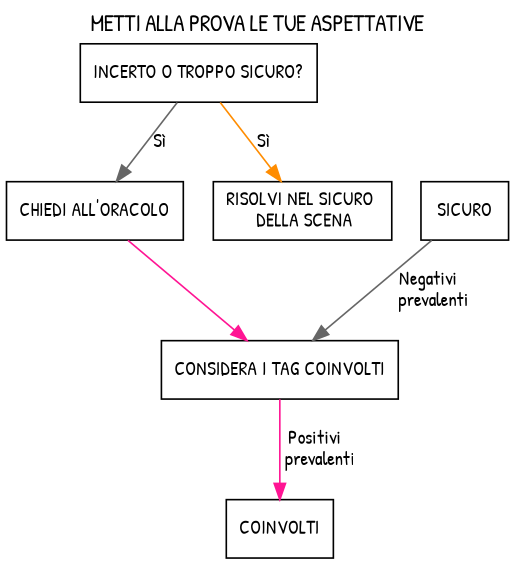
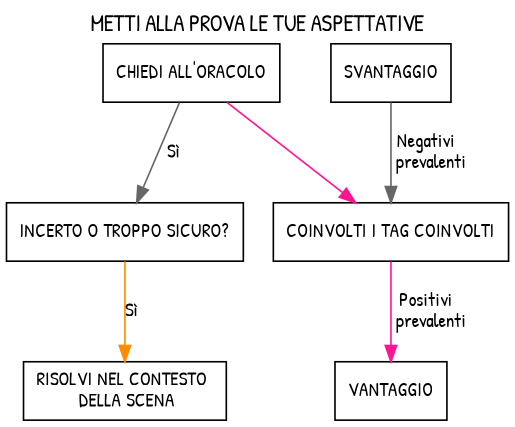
(152, 135) -> (161, 145)
(303, 211) -> (125, 391)
(465, 211) -> (391, 73)
(280, 370) -> (391, 232)
(280, 529) -> (391, 391)
